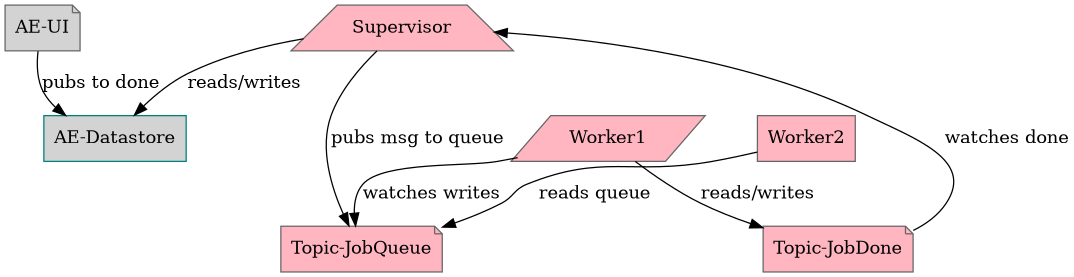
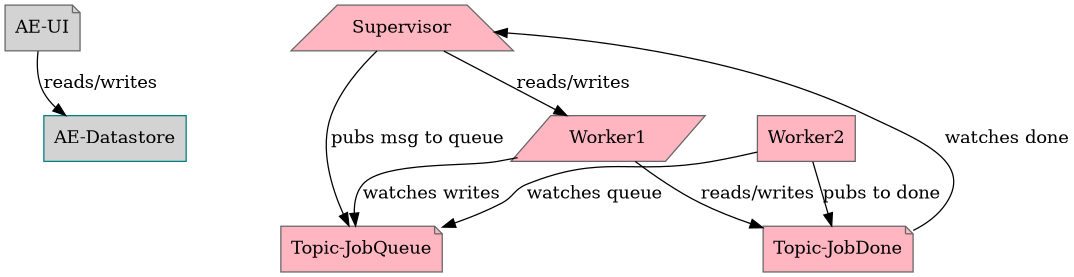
(218, 61) -> (500, 80)
(101, 83) -> (101, 83)
none -> (820, 188)
(595, 194) -> (595, 194)
